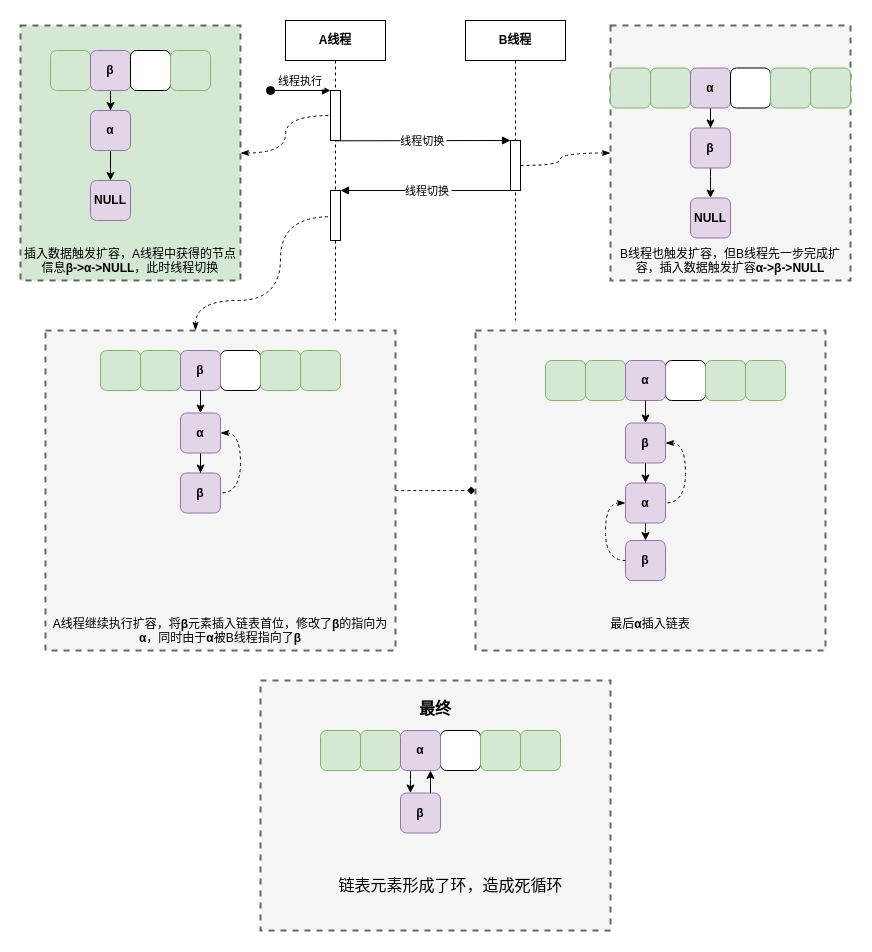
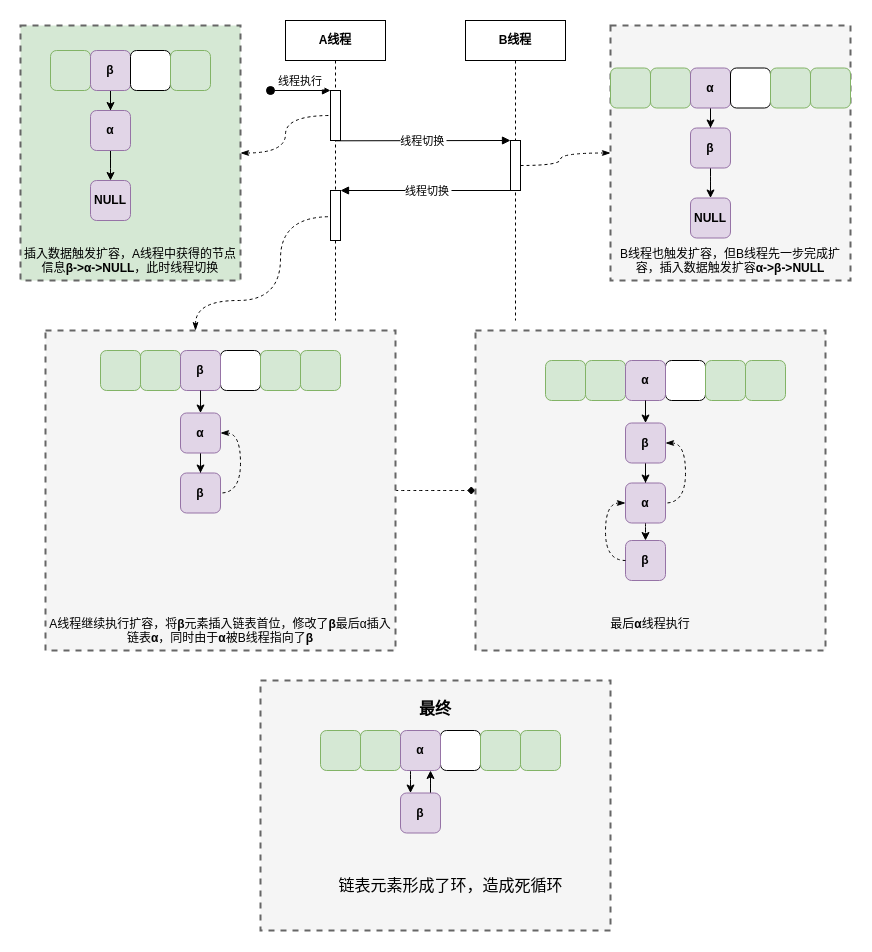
(651, 625) -> (651, 625)
(221, 632) -> (221, 632)
